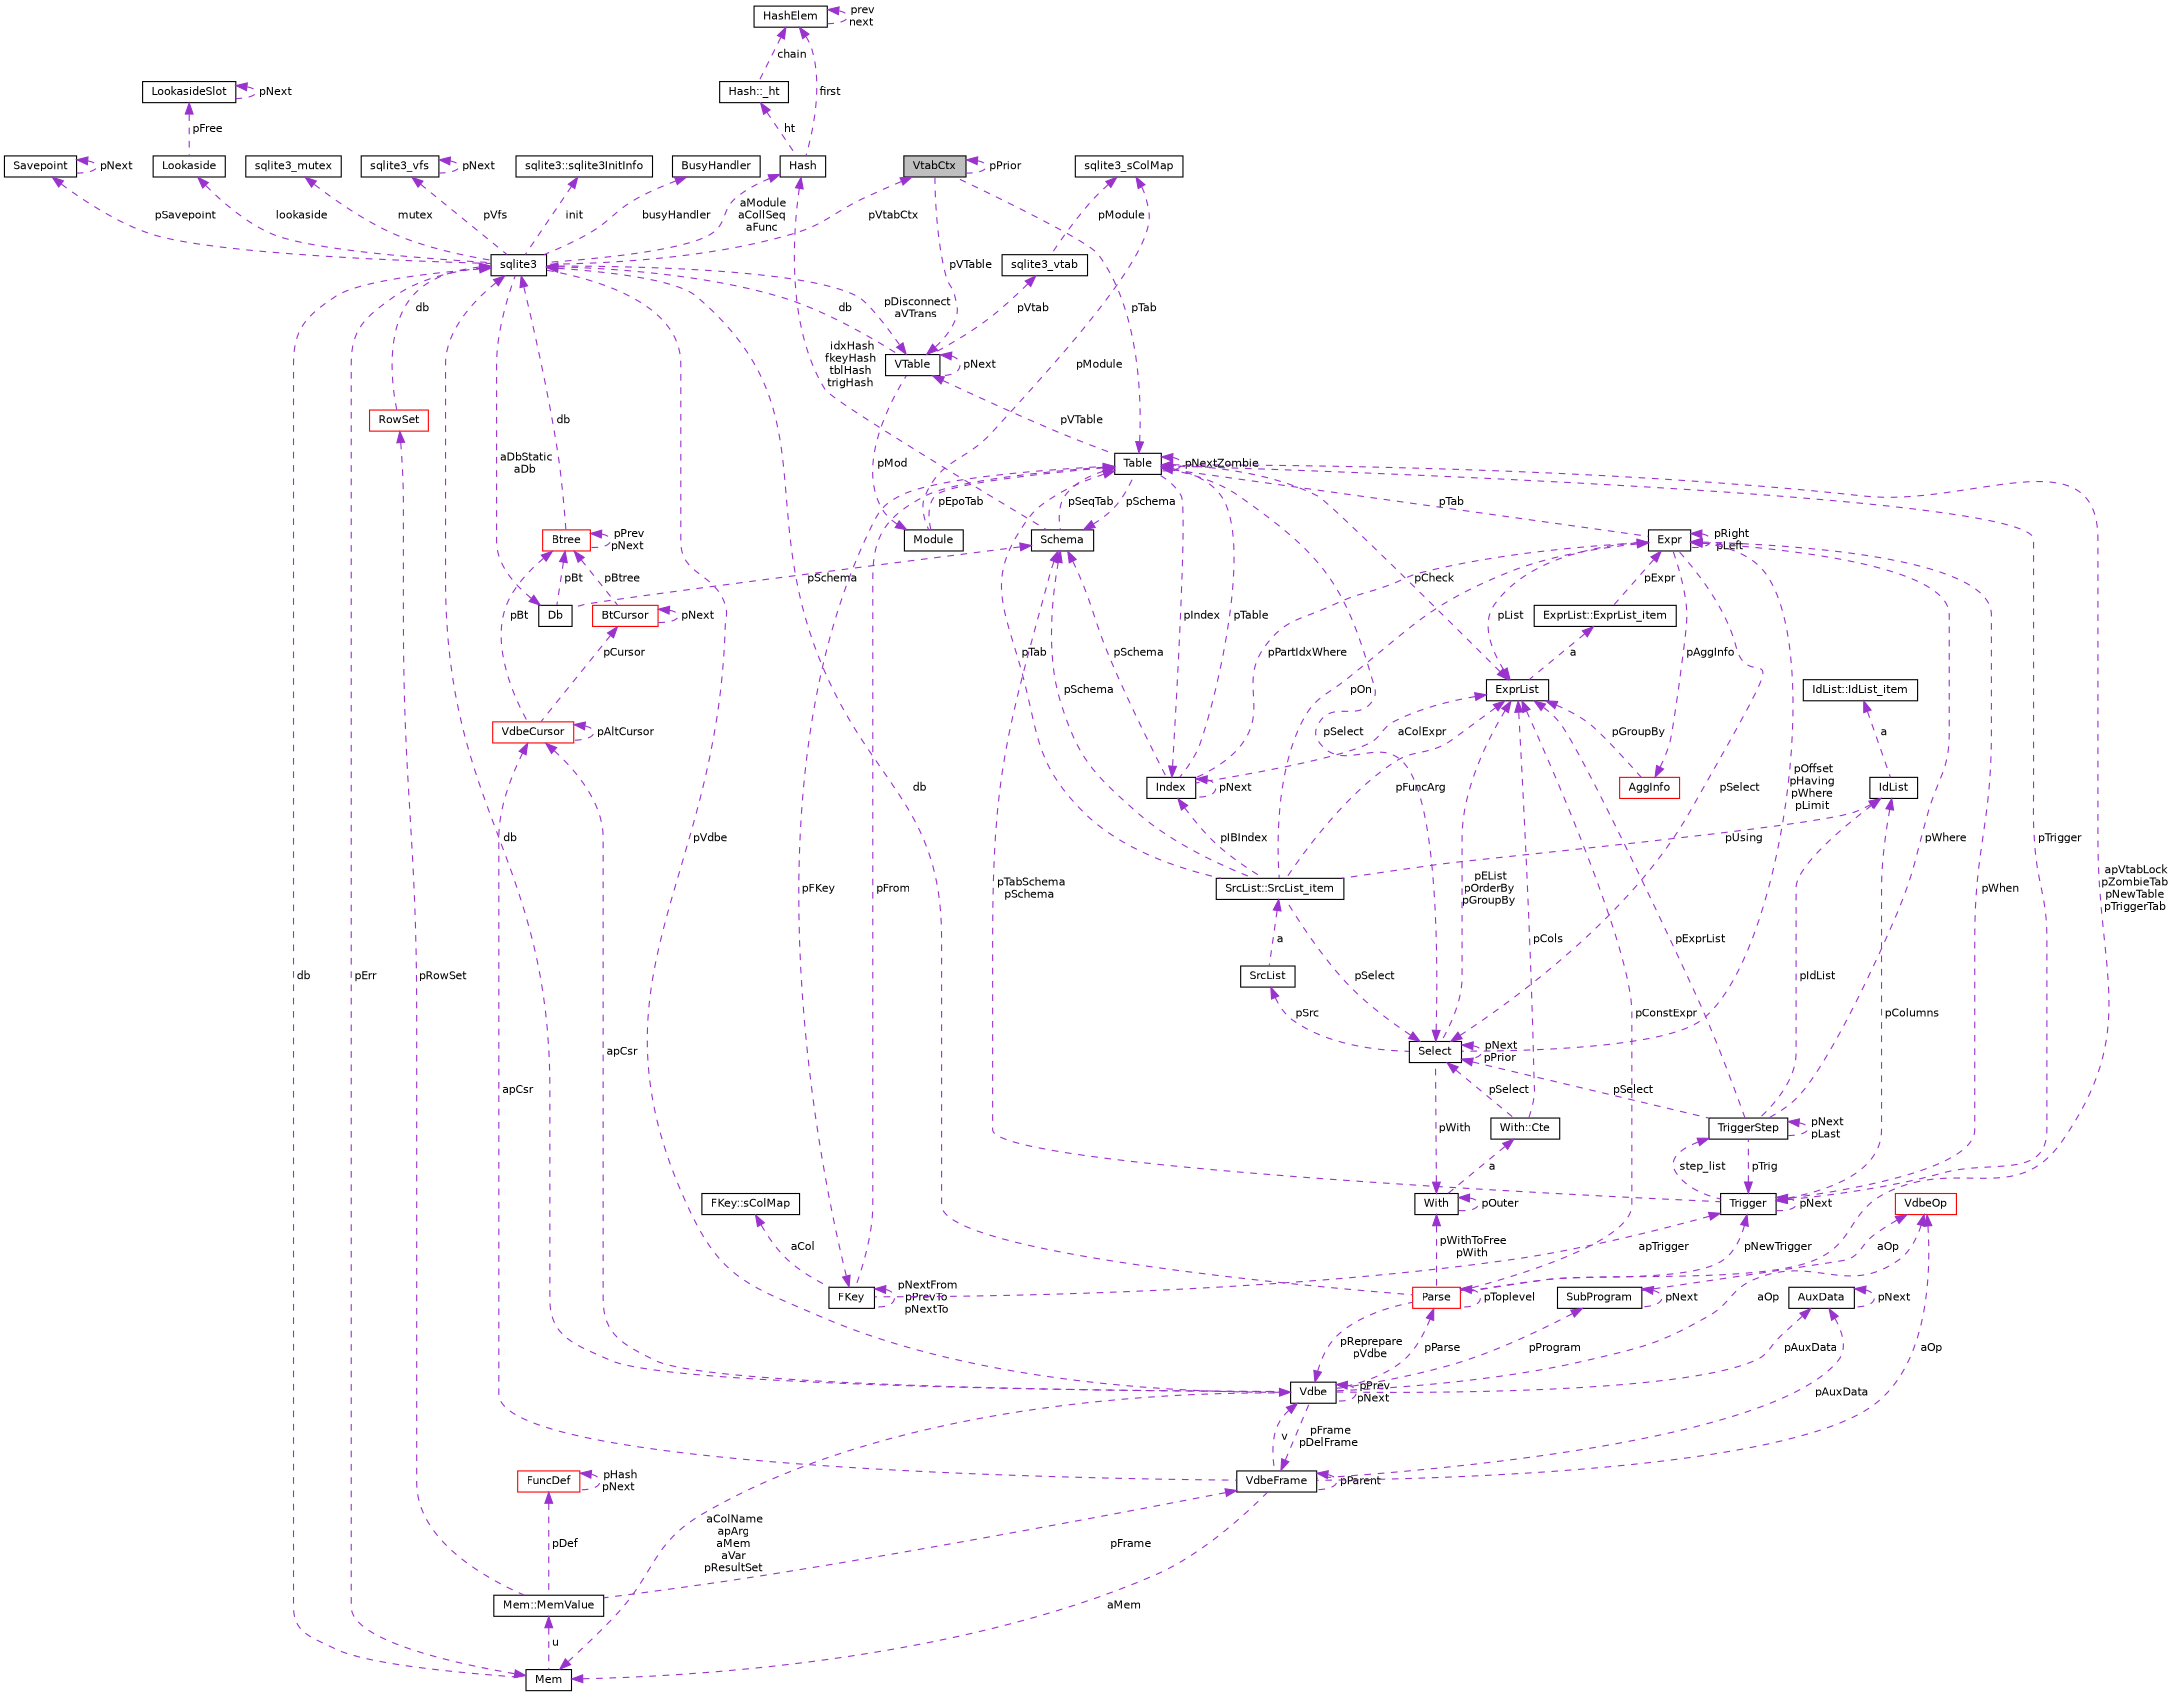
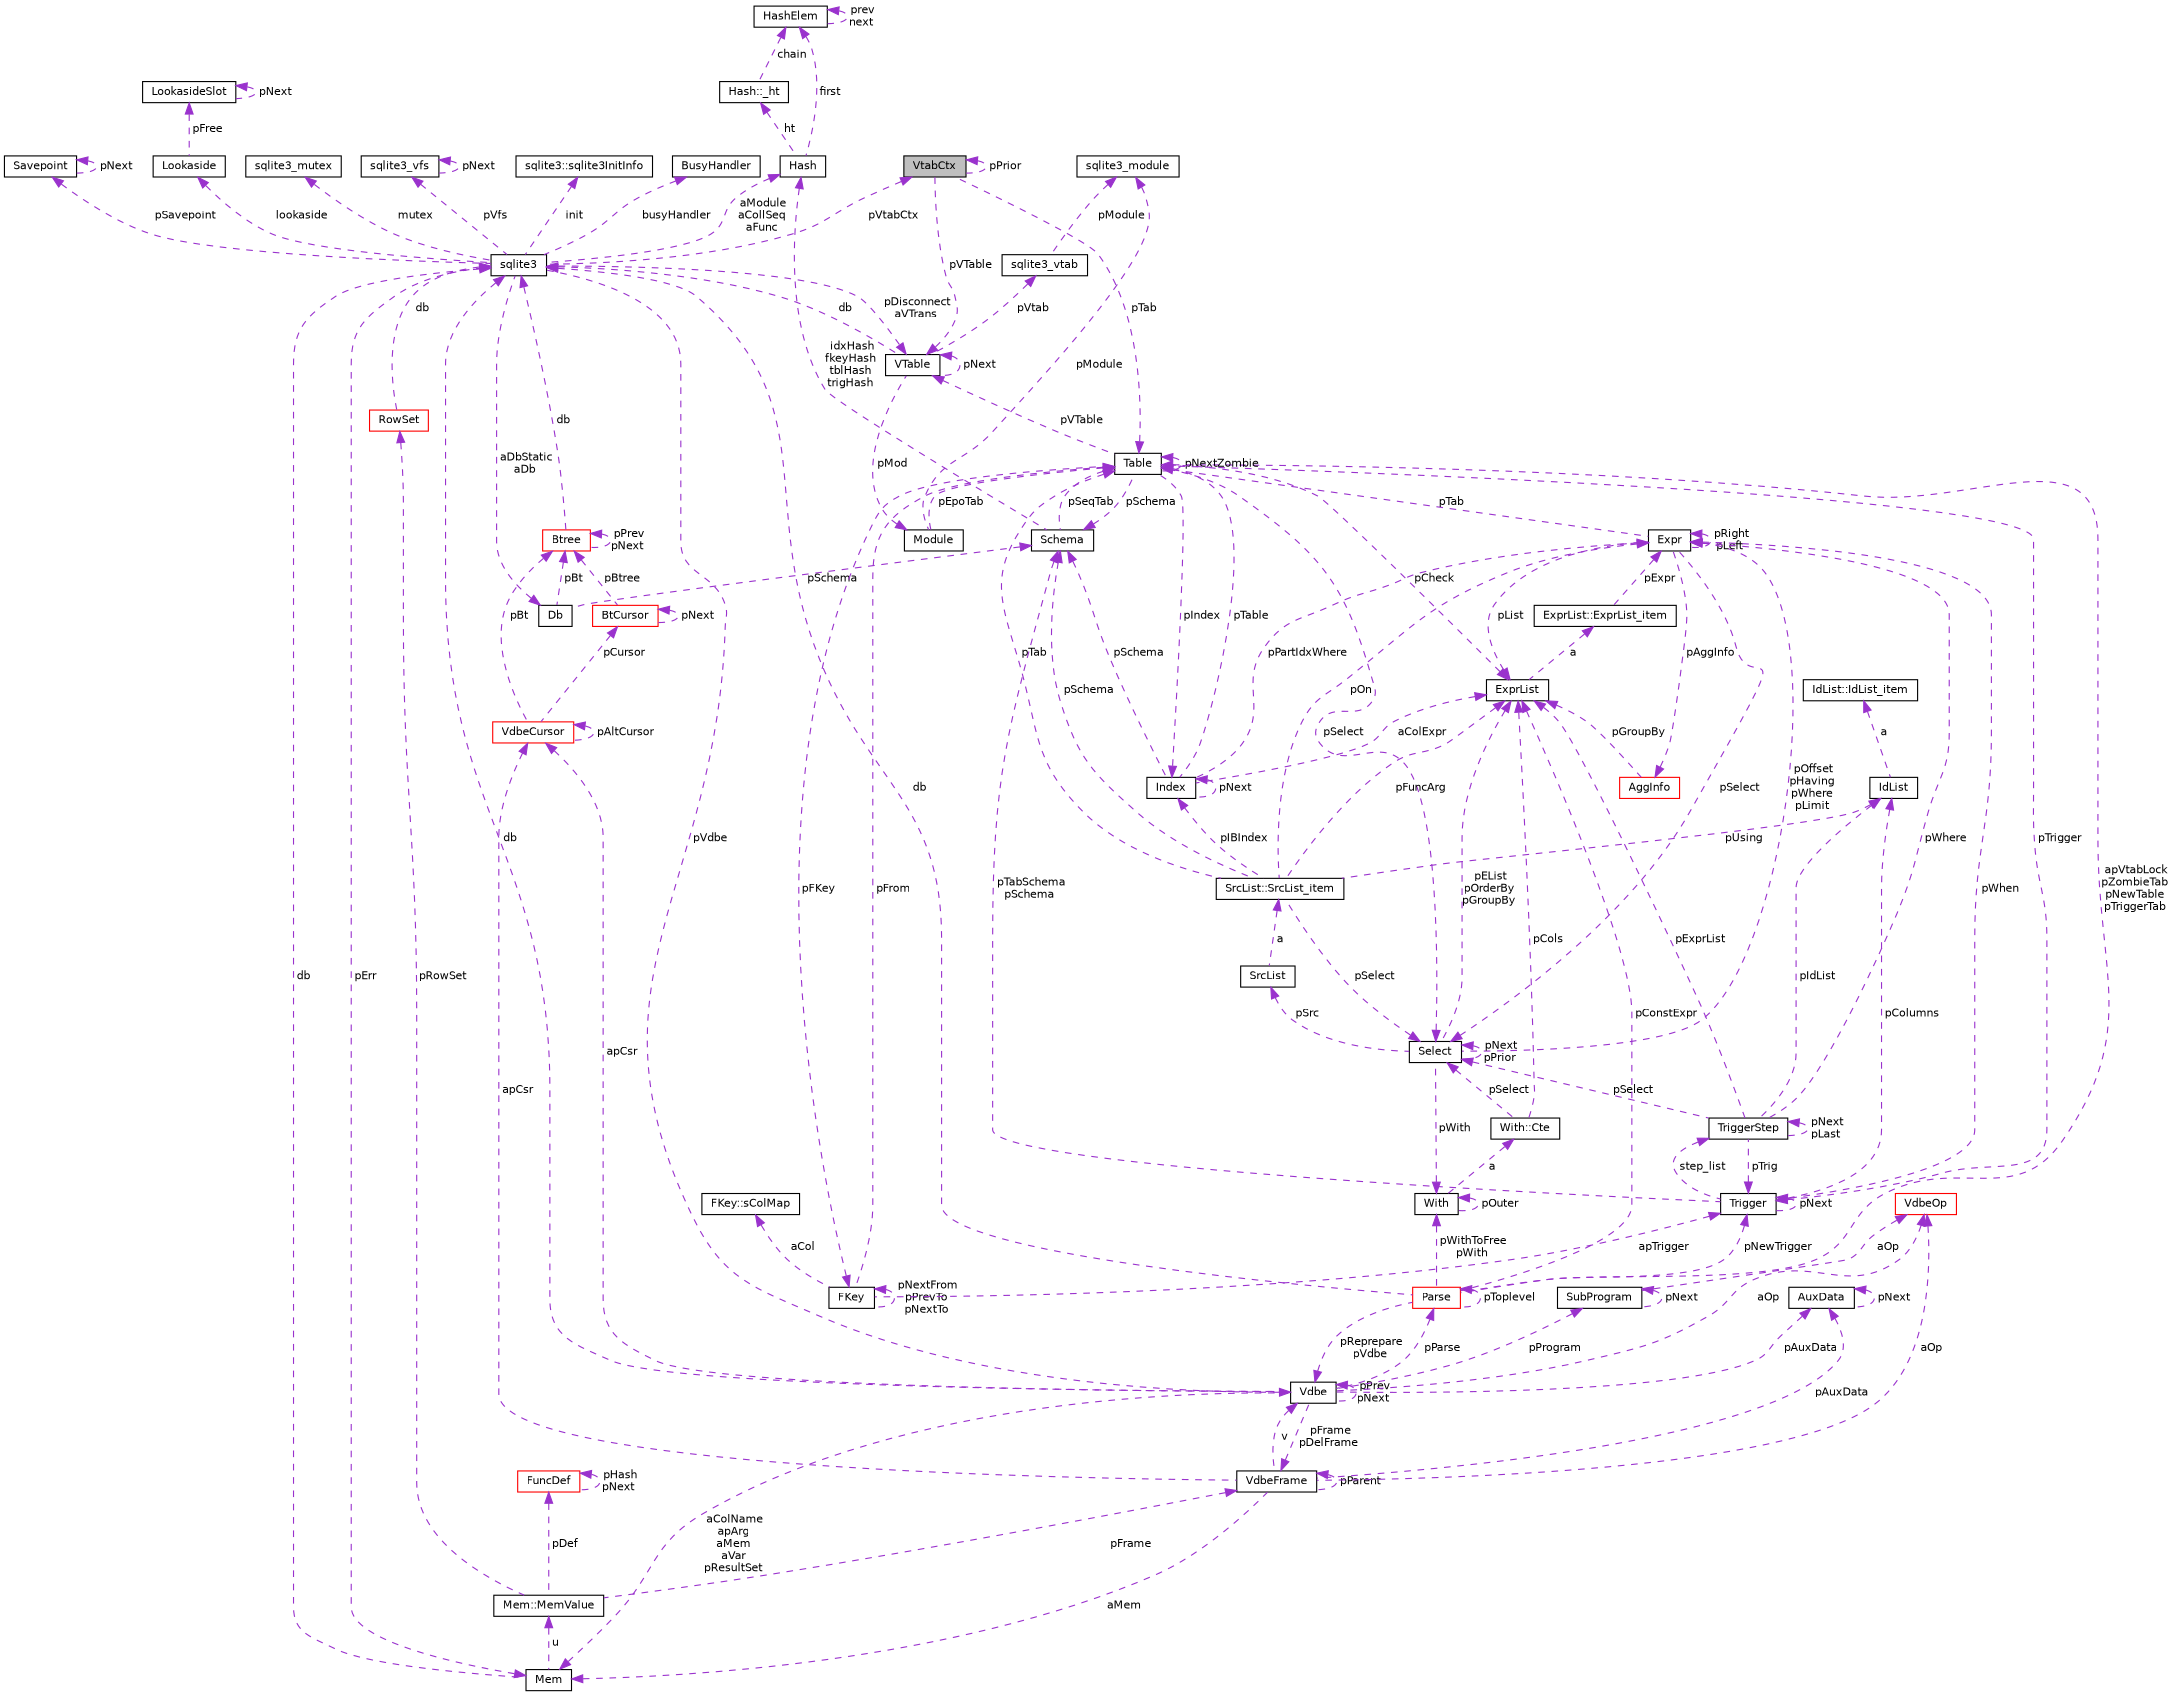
(1129, 166) -> (1128, 166)
